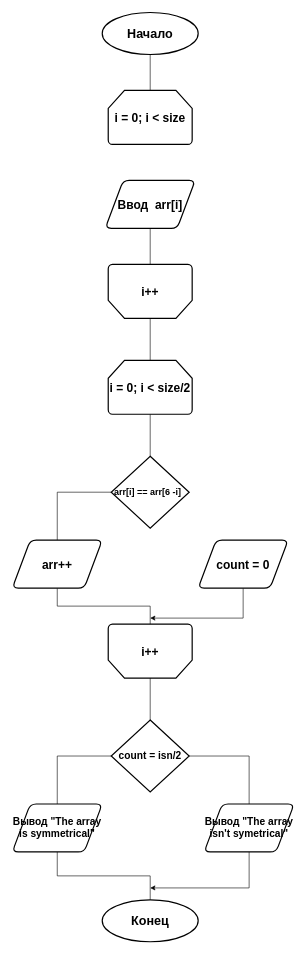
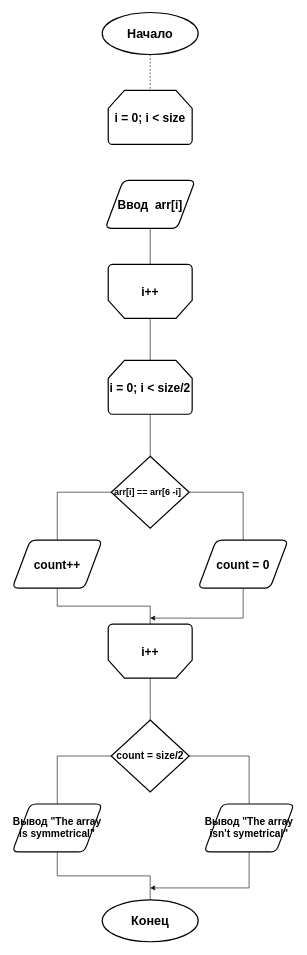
(150, 72) -> (150, 72)
none -> (240, 492)
(57, 564) -> (57, 564)
(150, 756) -> (150, 756)
